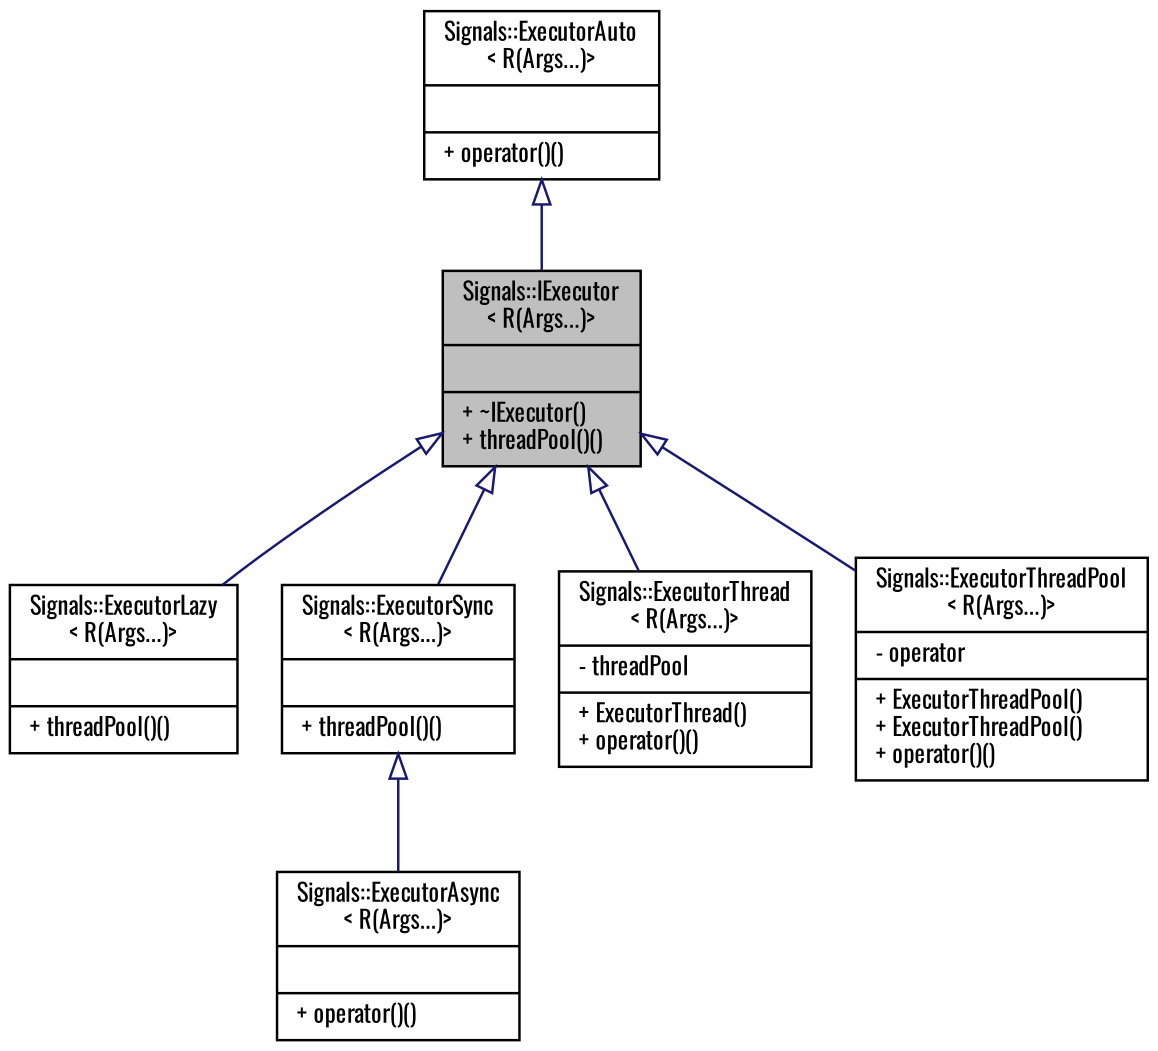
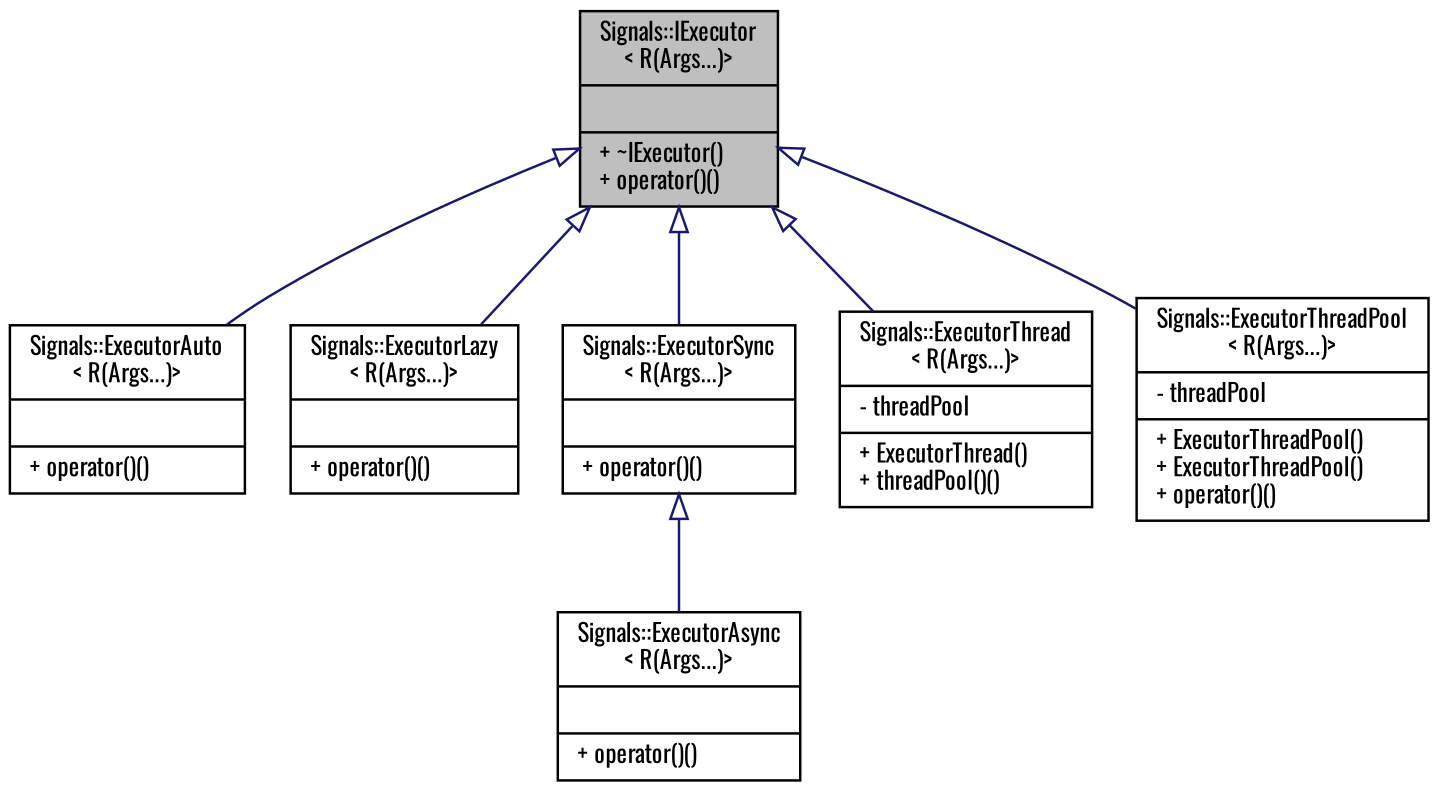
(542, 238) -> (386, 233)
(533, 442) -> (660, 182)
(921, 654) -> (1212, 395)
(100, 728) -> (371, 469)
(372, 728) -> (643, 469)
(639, 742) -> (930, 482)
